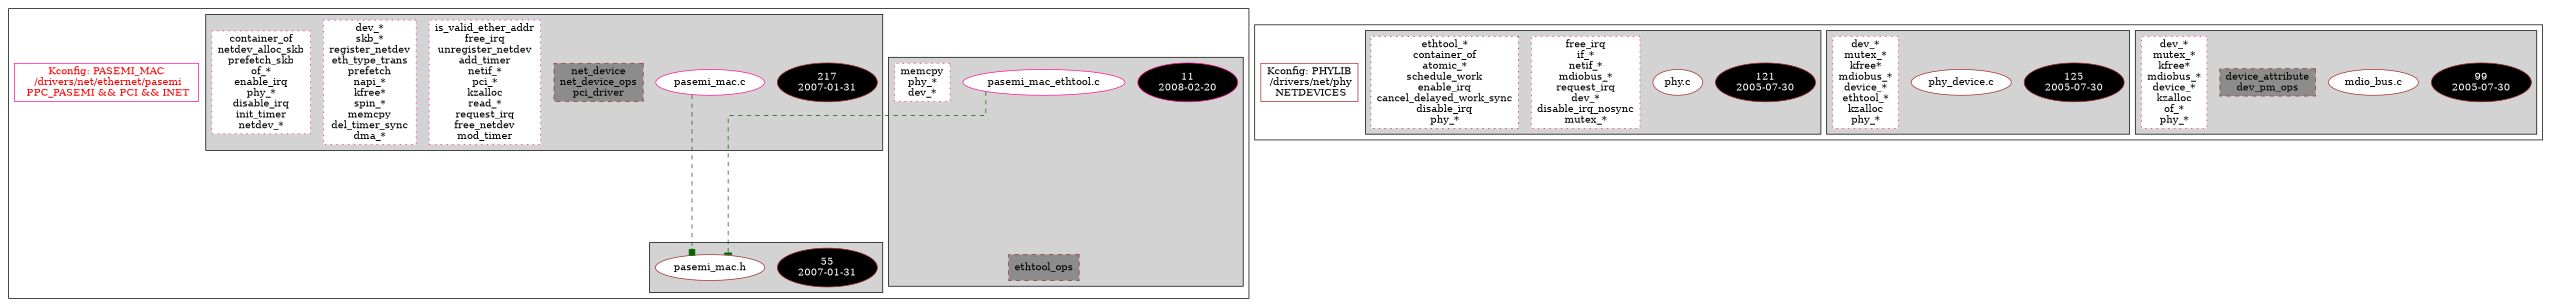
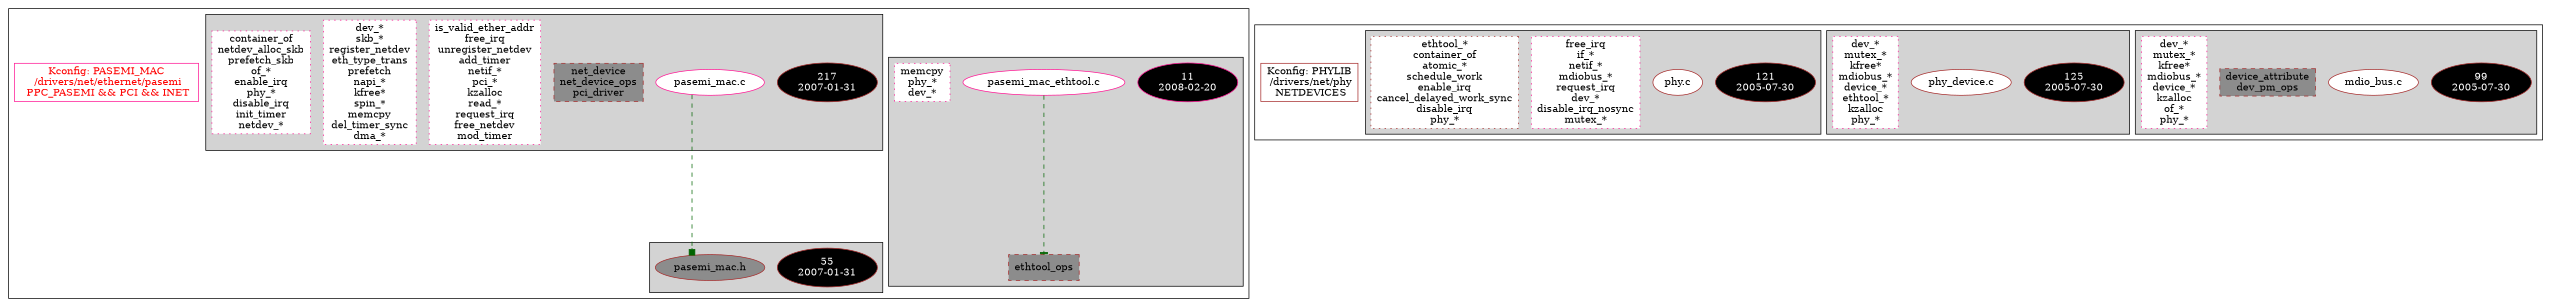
(801, 116) -> (1044, 173)
(710, 268) -> (710, 268)
